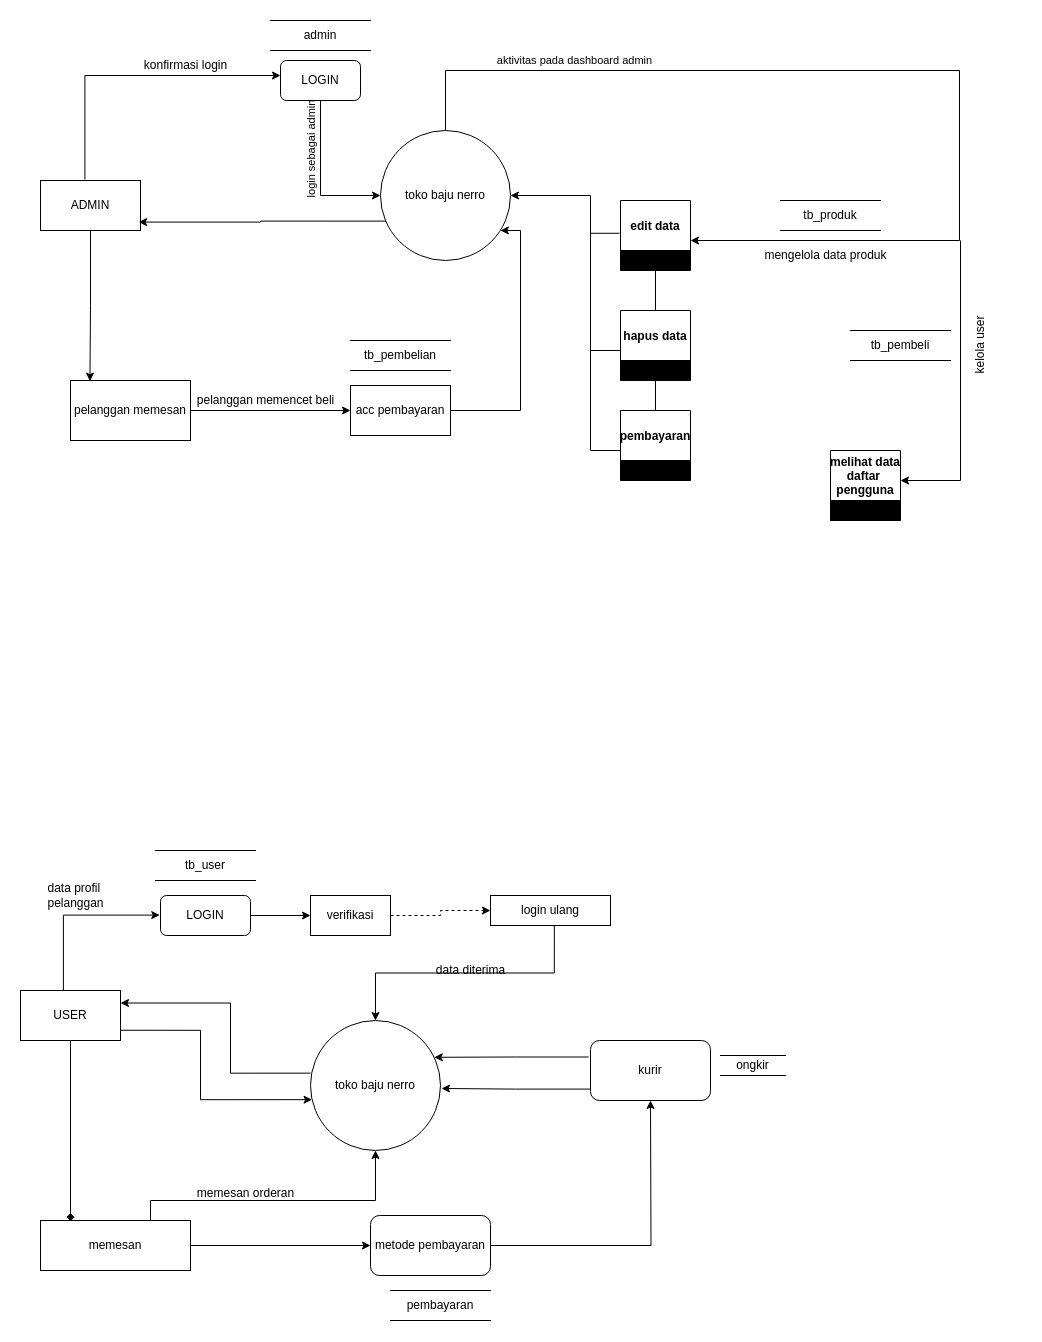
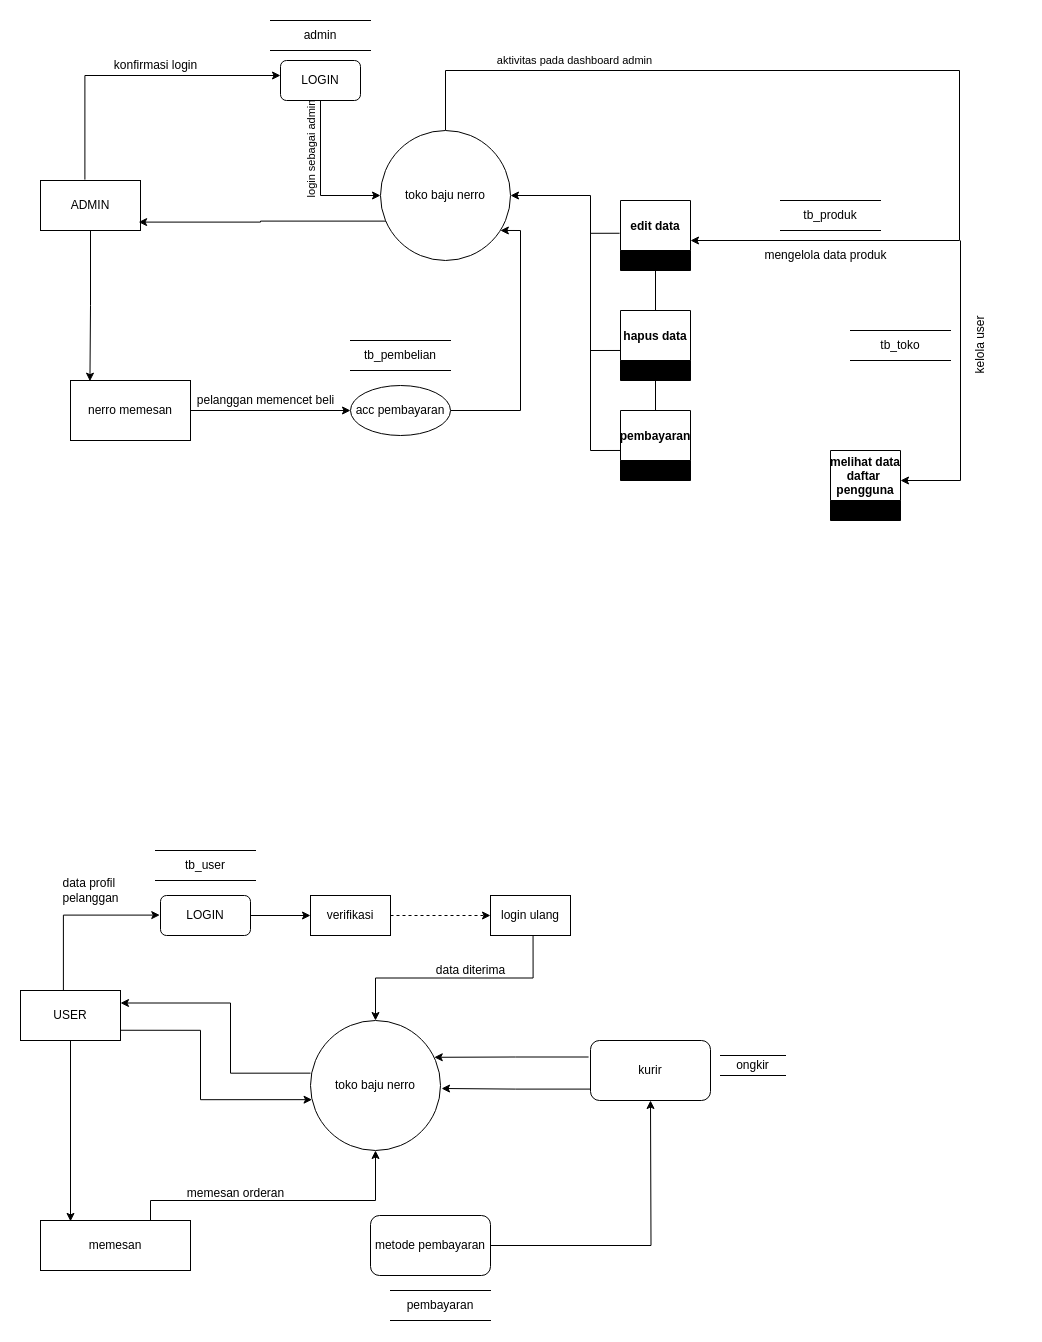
(186, 66) -> (156, 66)
(901, 346) -> (901, 346)
(131, 411) -> (131, 411)
(401, 411) -> (401, 411)
(76, 896) -> (91, 891)
(551, 911) -> (531, 916)
(246, 1194) -> (236, 1194)
(71, 1212) -> (71, 1213)
(277, 1246) -> none
